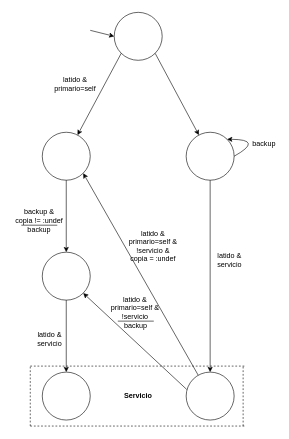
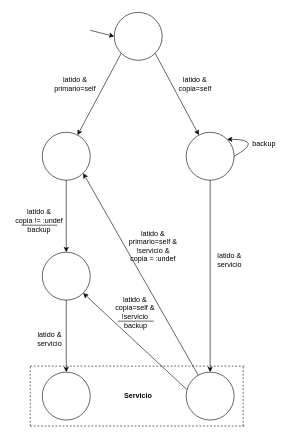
none -> (195, 84)
(39, 216) -> (39, 216)
(135, 308) -> (135, 308)
